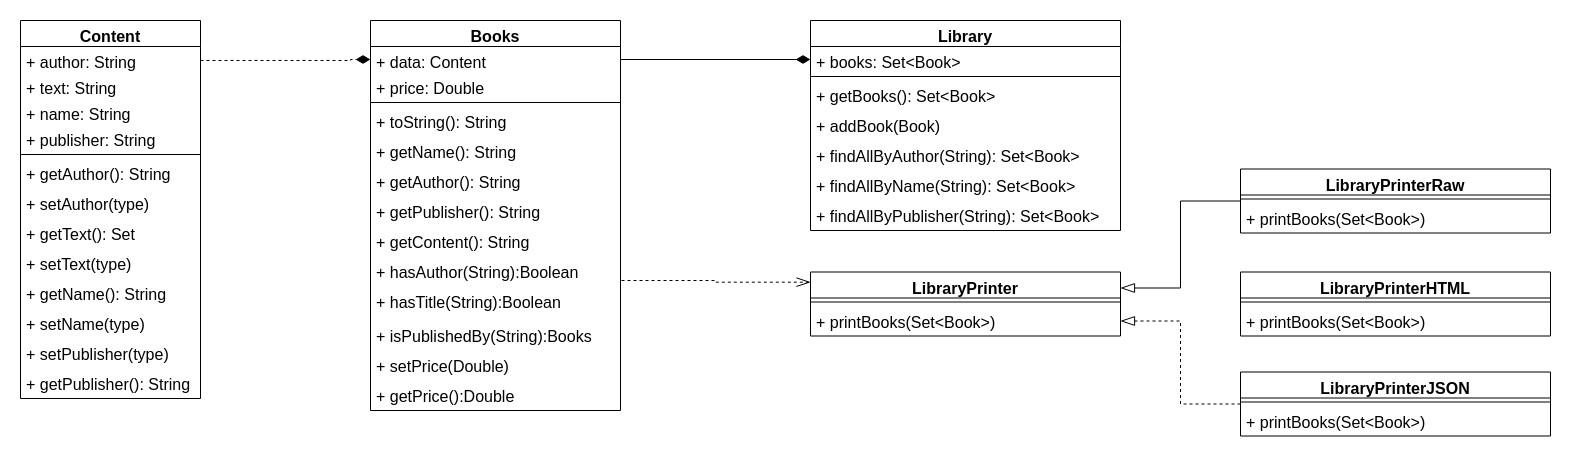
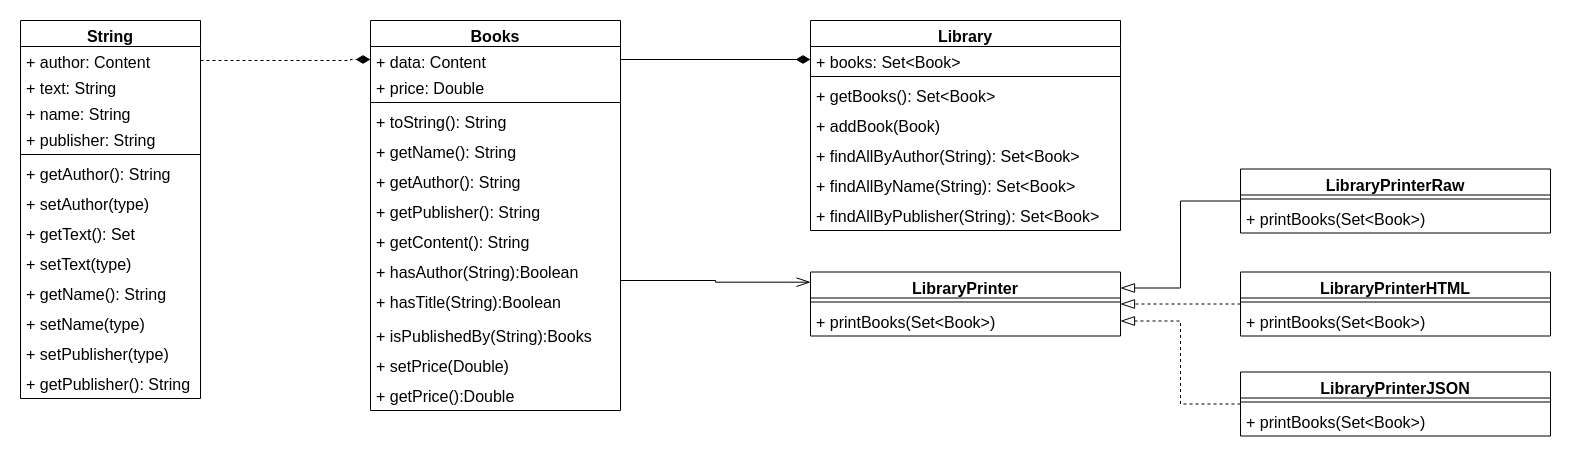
(111, 37) -> (111, 37)
(90, 63) -> (96, 63)
(715, 281) -> (715, 281)
none -> (1187, 304)
